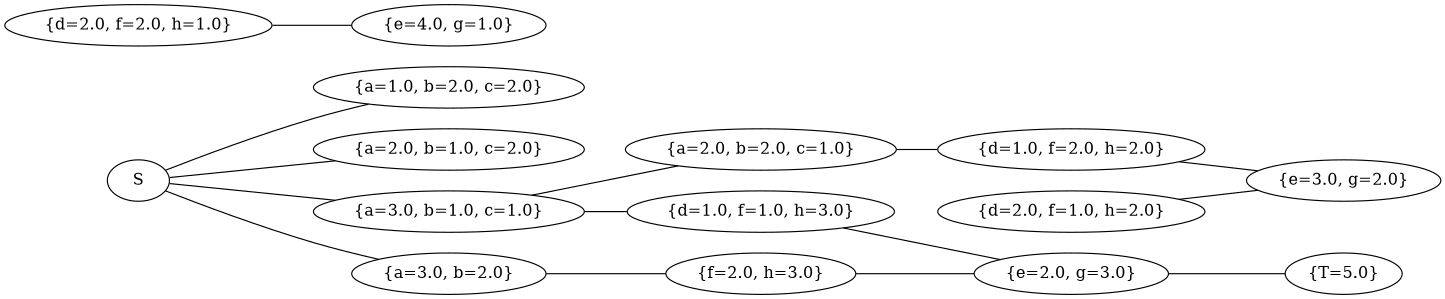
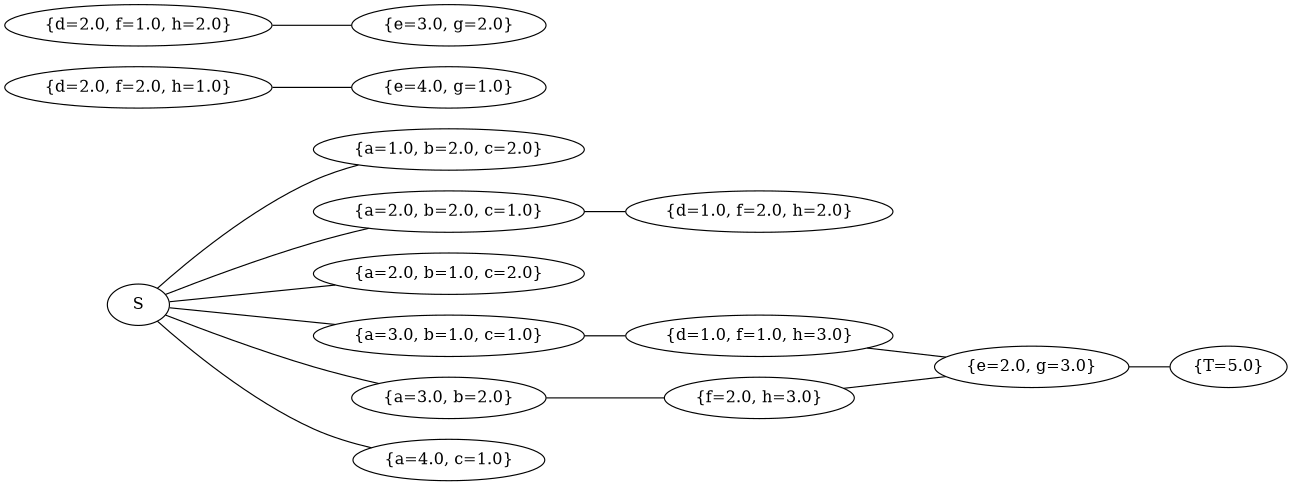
(1218, 166) -> none
(605, 181) -> (266, 258)
none -> (449, 460)
